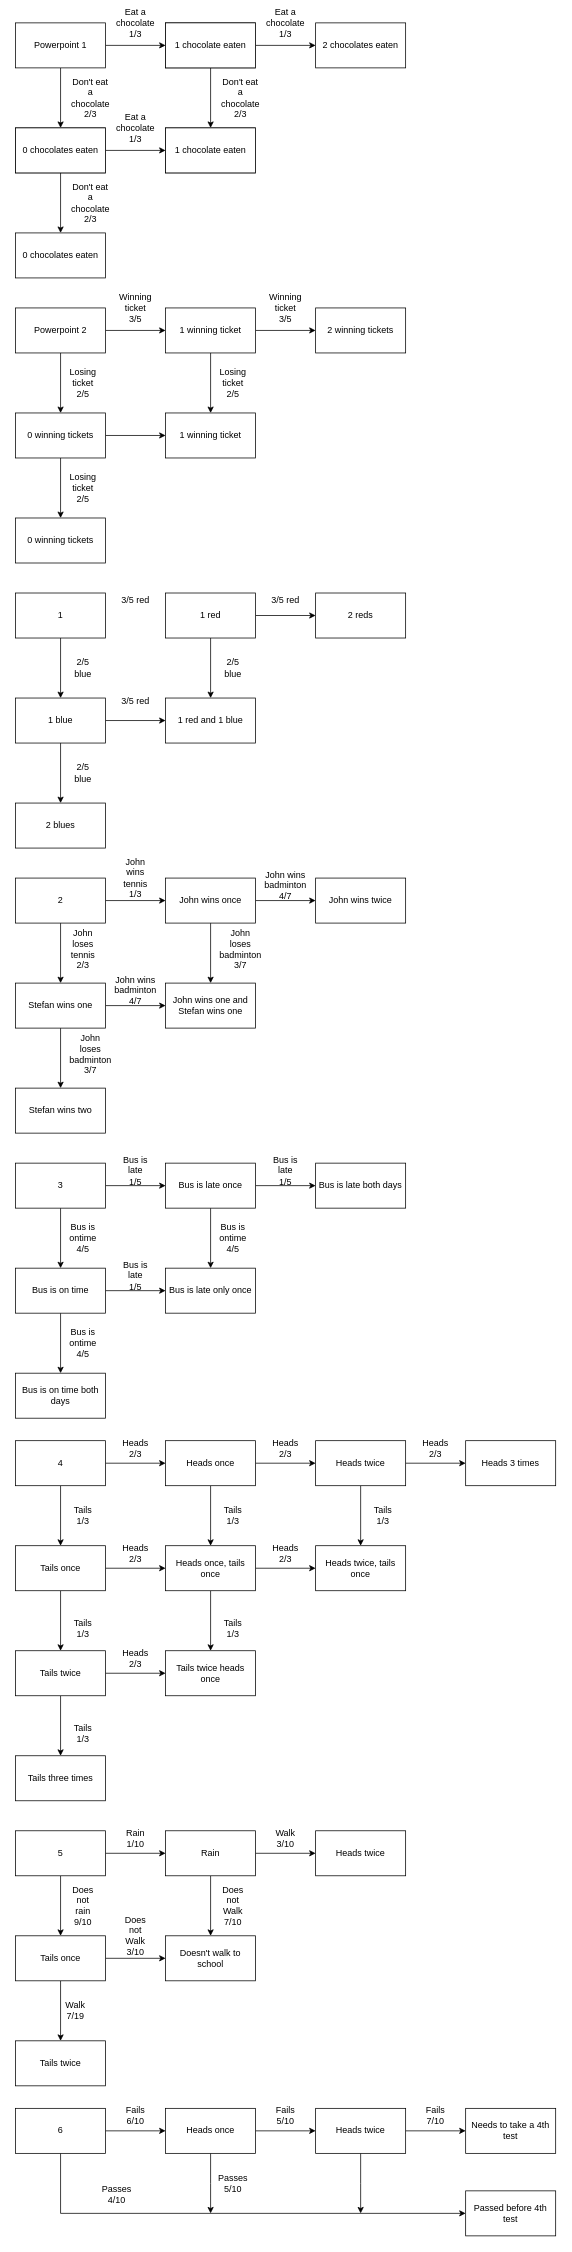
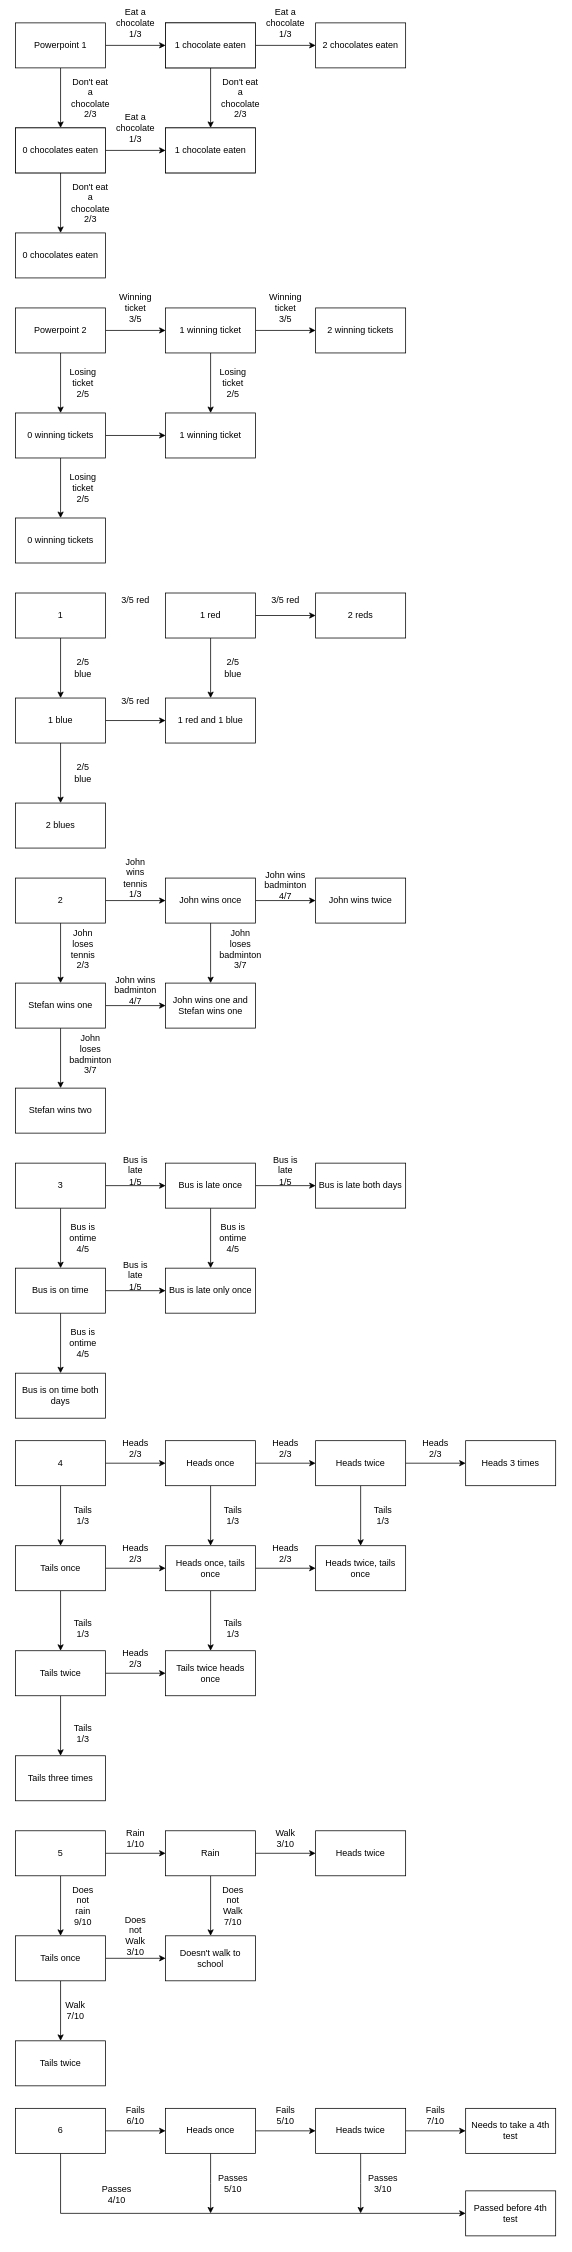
(75, 2010) -> (75, 2010)
none -> (383, 2183)
